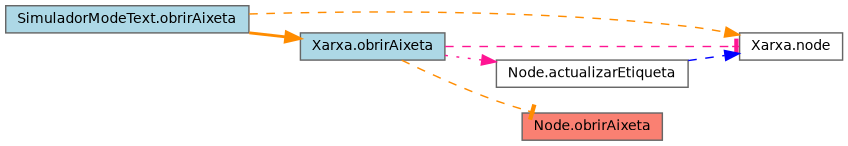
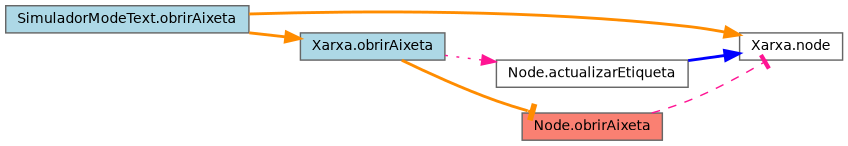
(488, 13) -> (488, 13)
(588, 46) -> (708, 92)
(707, 58) -> (707, 58)
(464, 88) -> (464, 88)
